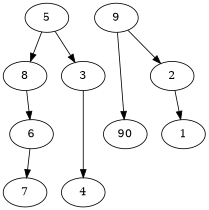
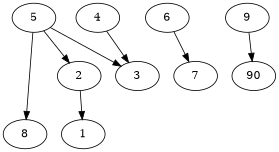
(141, 44) -> (54, 44)
(28, 101) -> none
(83, 130) -> (115, 43)
